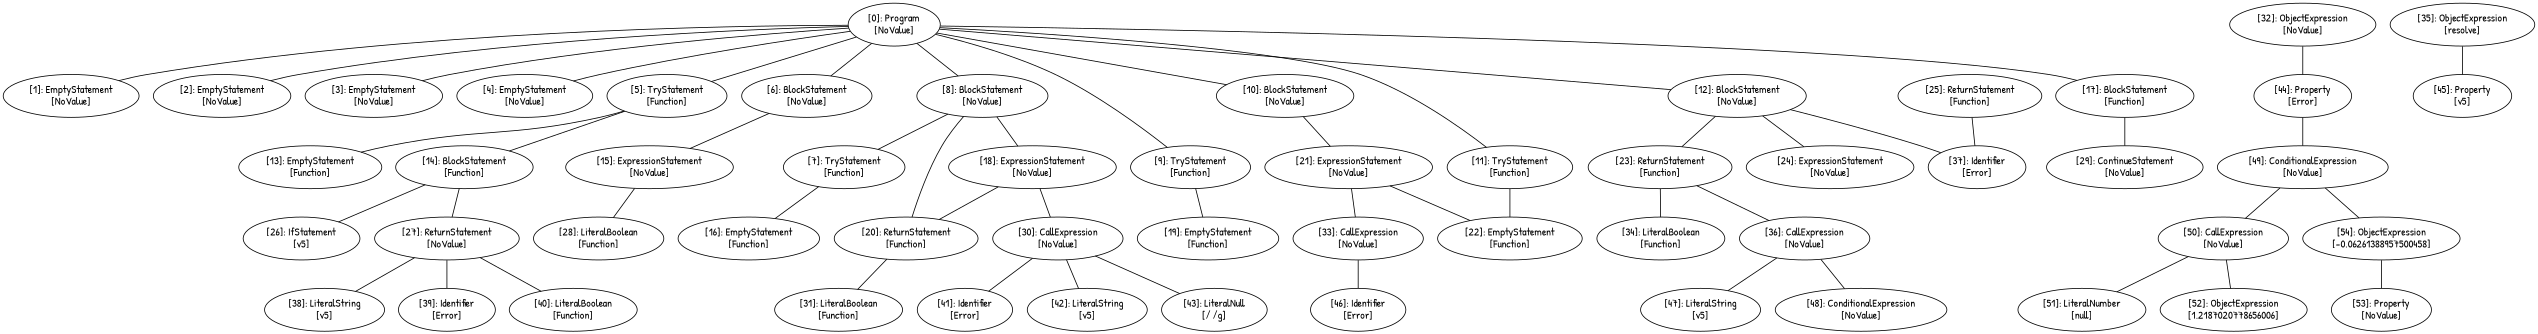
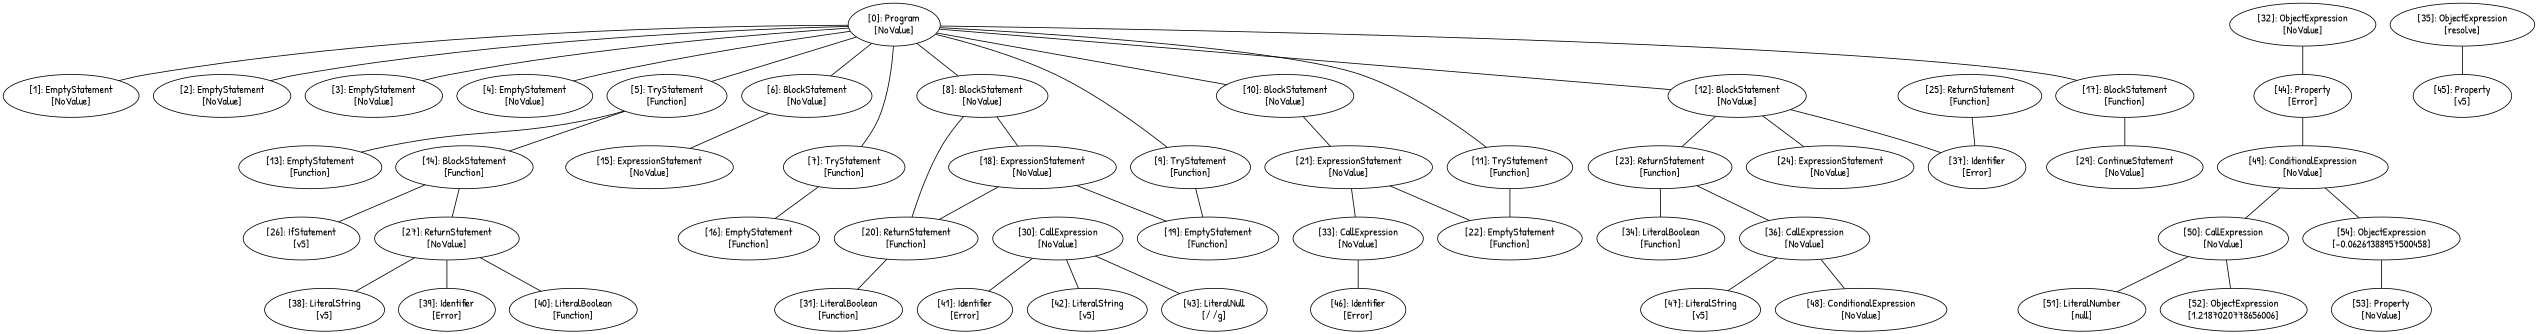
(913, 132) -> (885, 99)
(1045, 203) -> (1121, 203)
(599, 239) -> none
